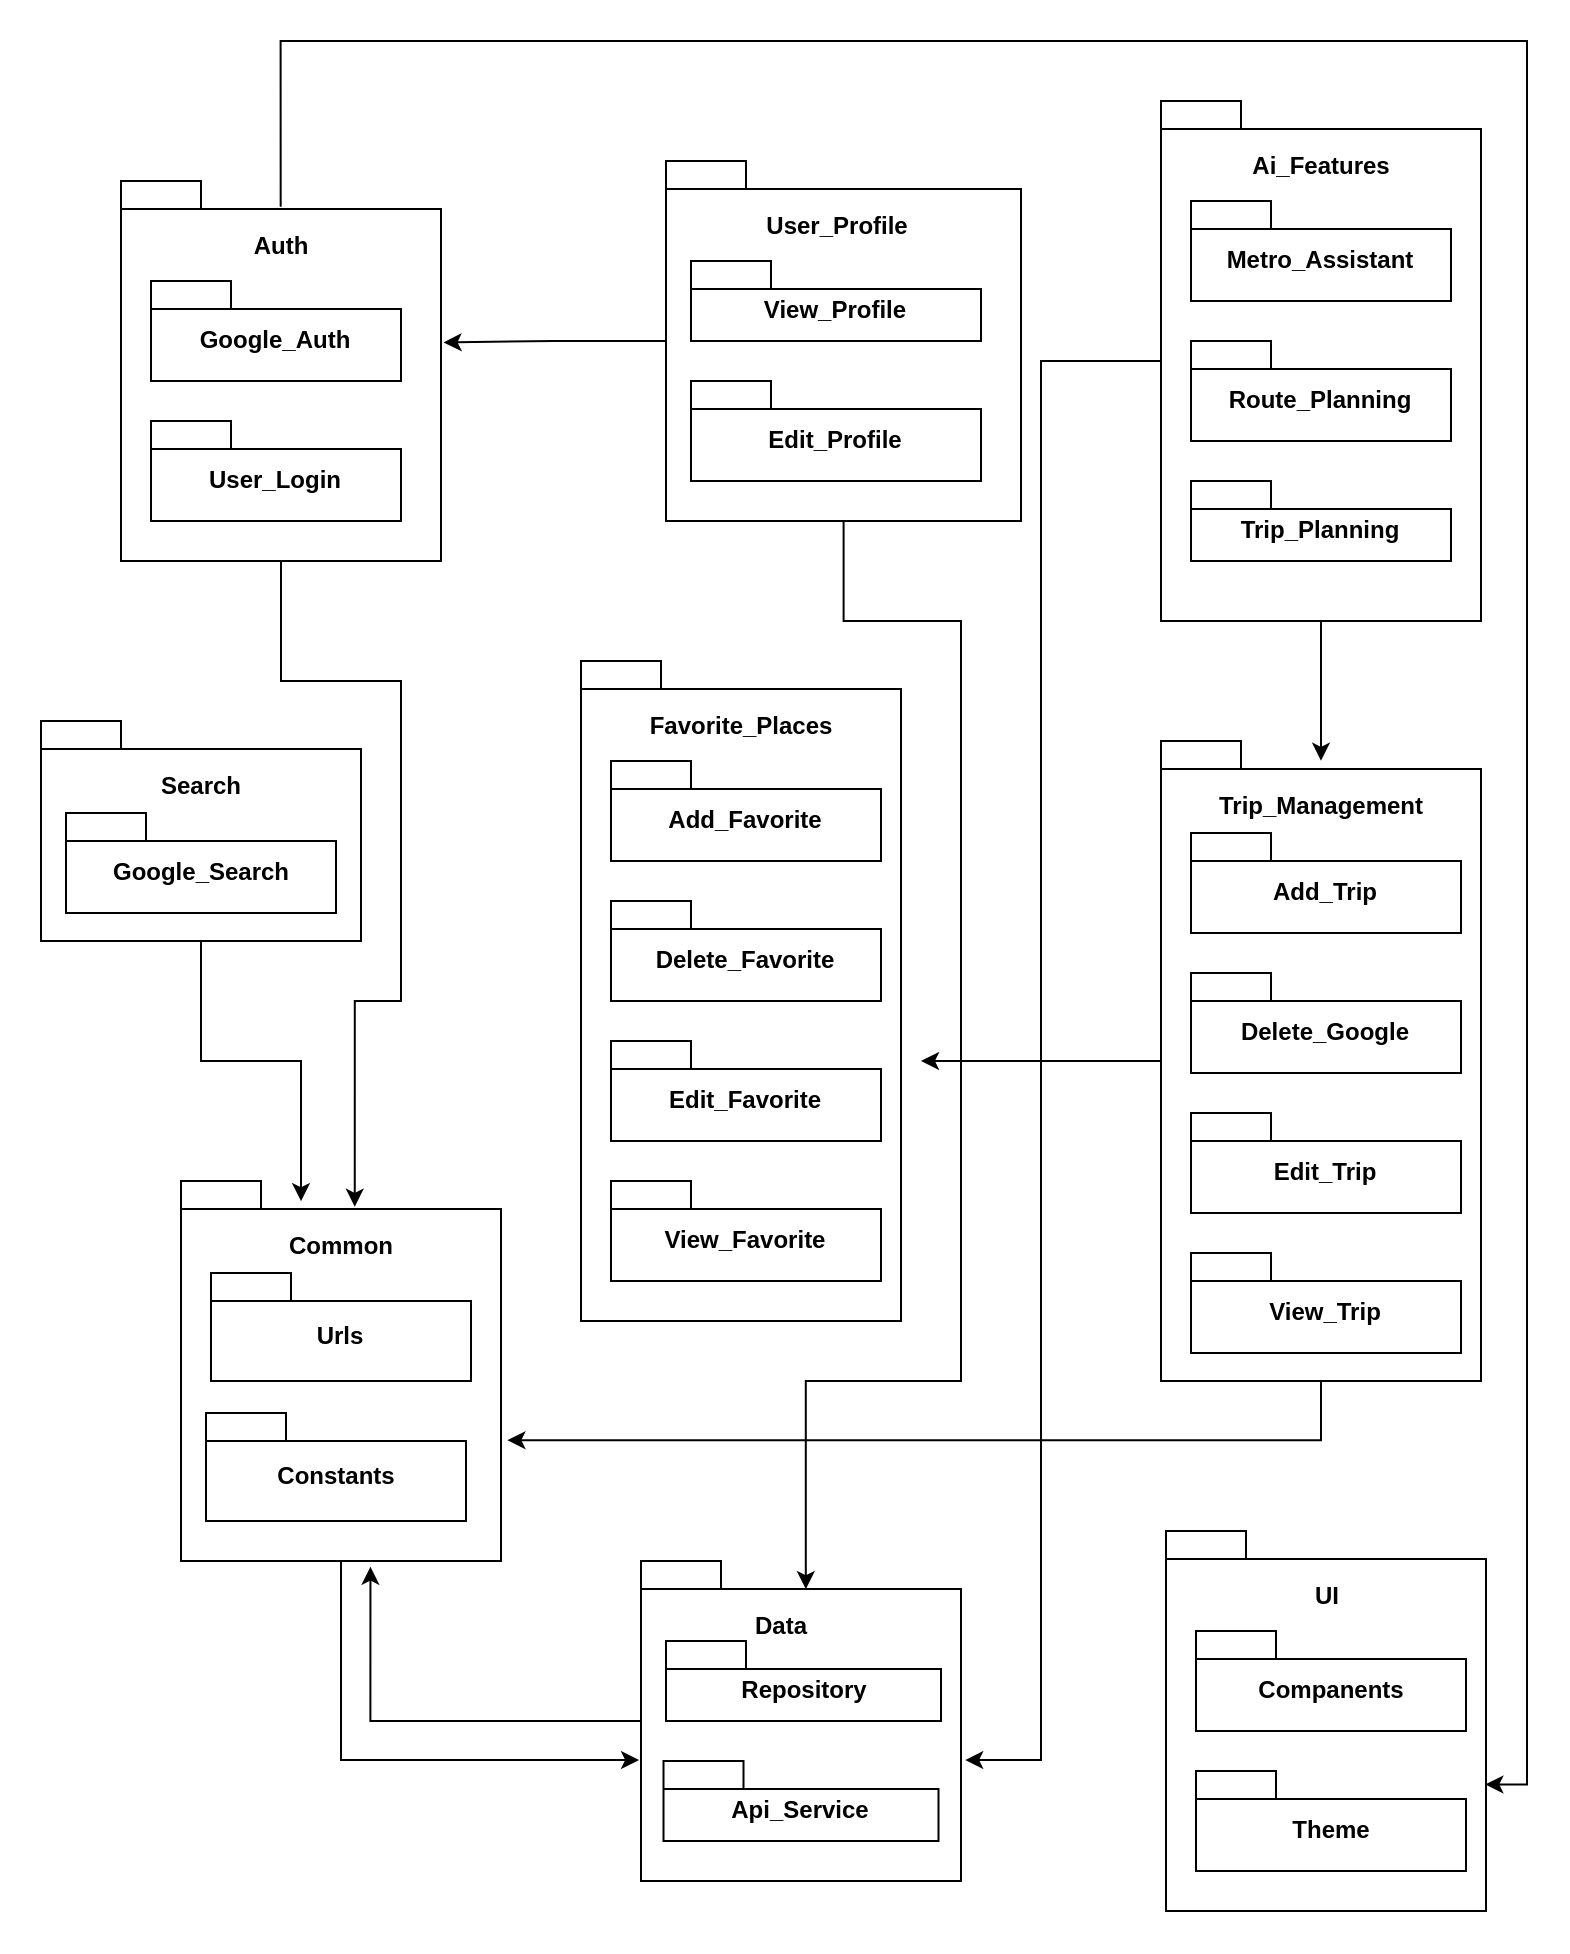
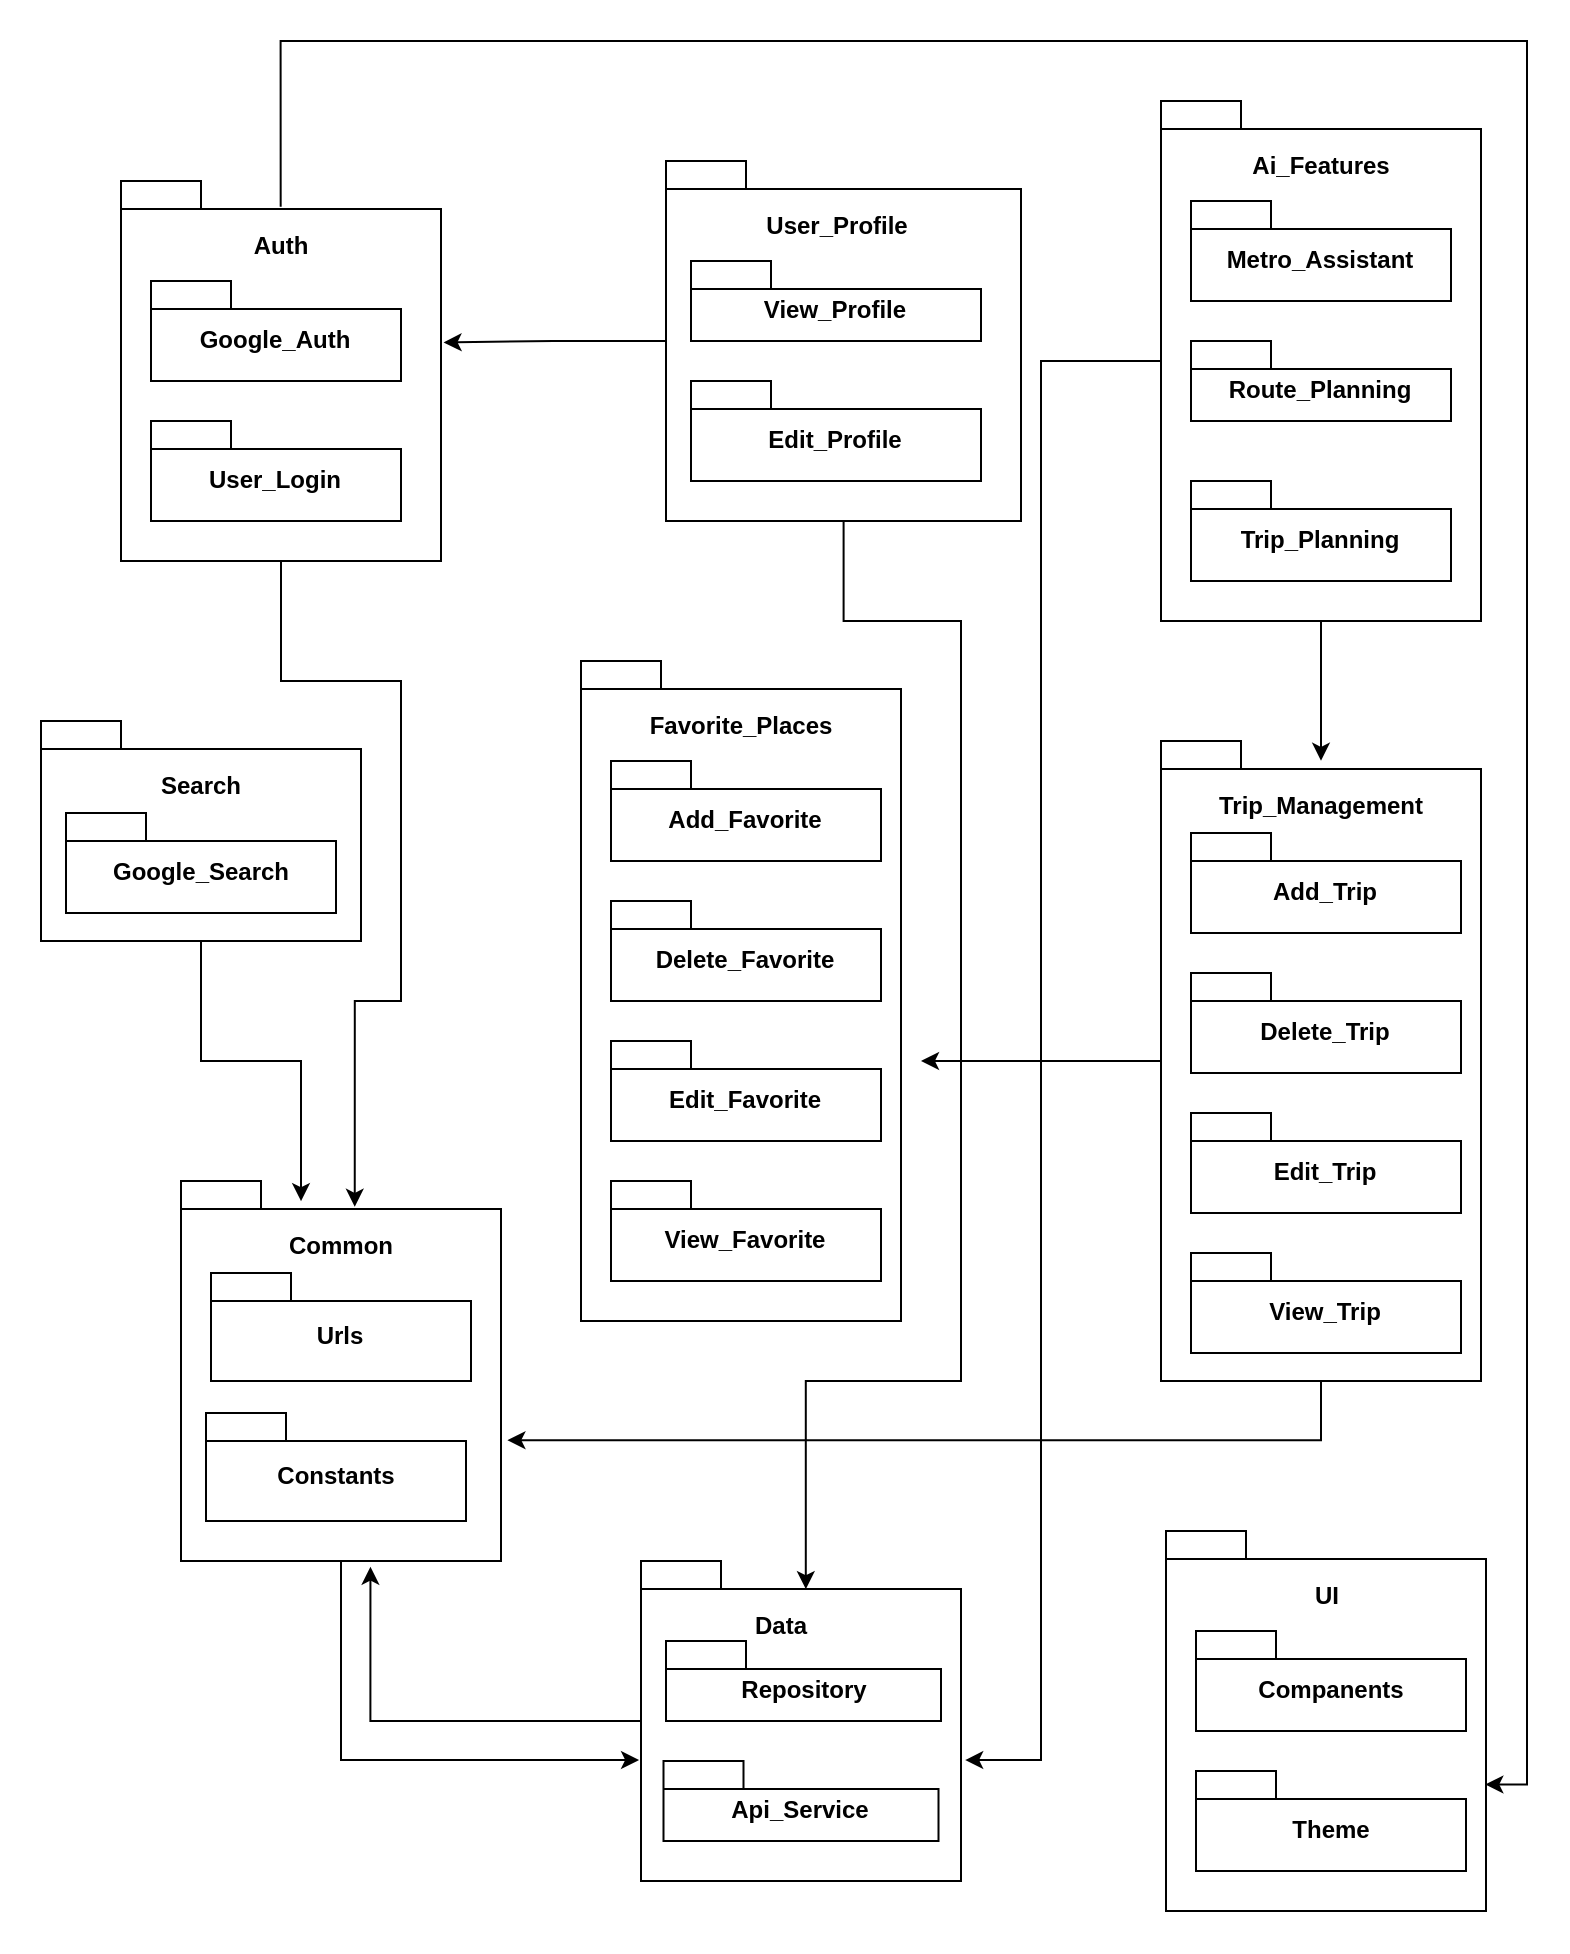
(1321, 391) -> (1321, 381)
(1321, 521) -> (1321, 531)
(1326, 1033) -> (1326, 1033)
